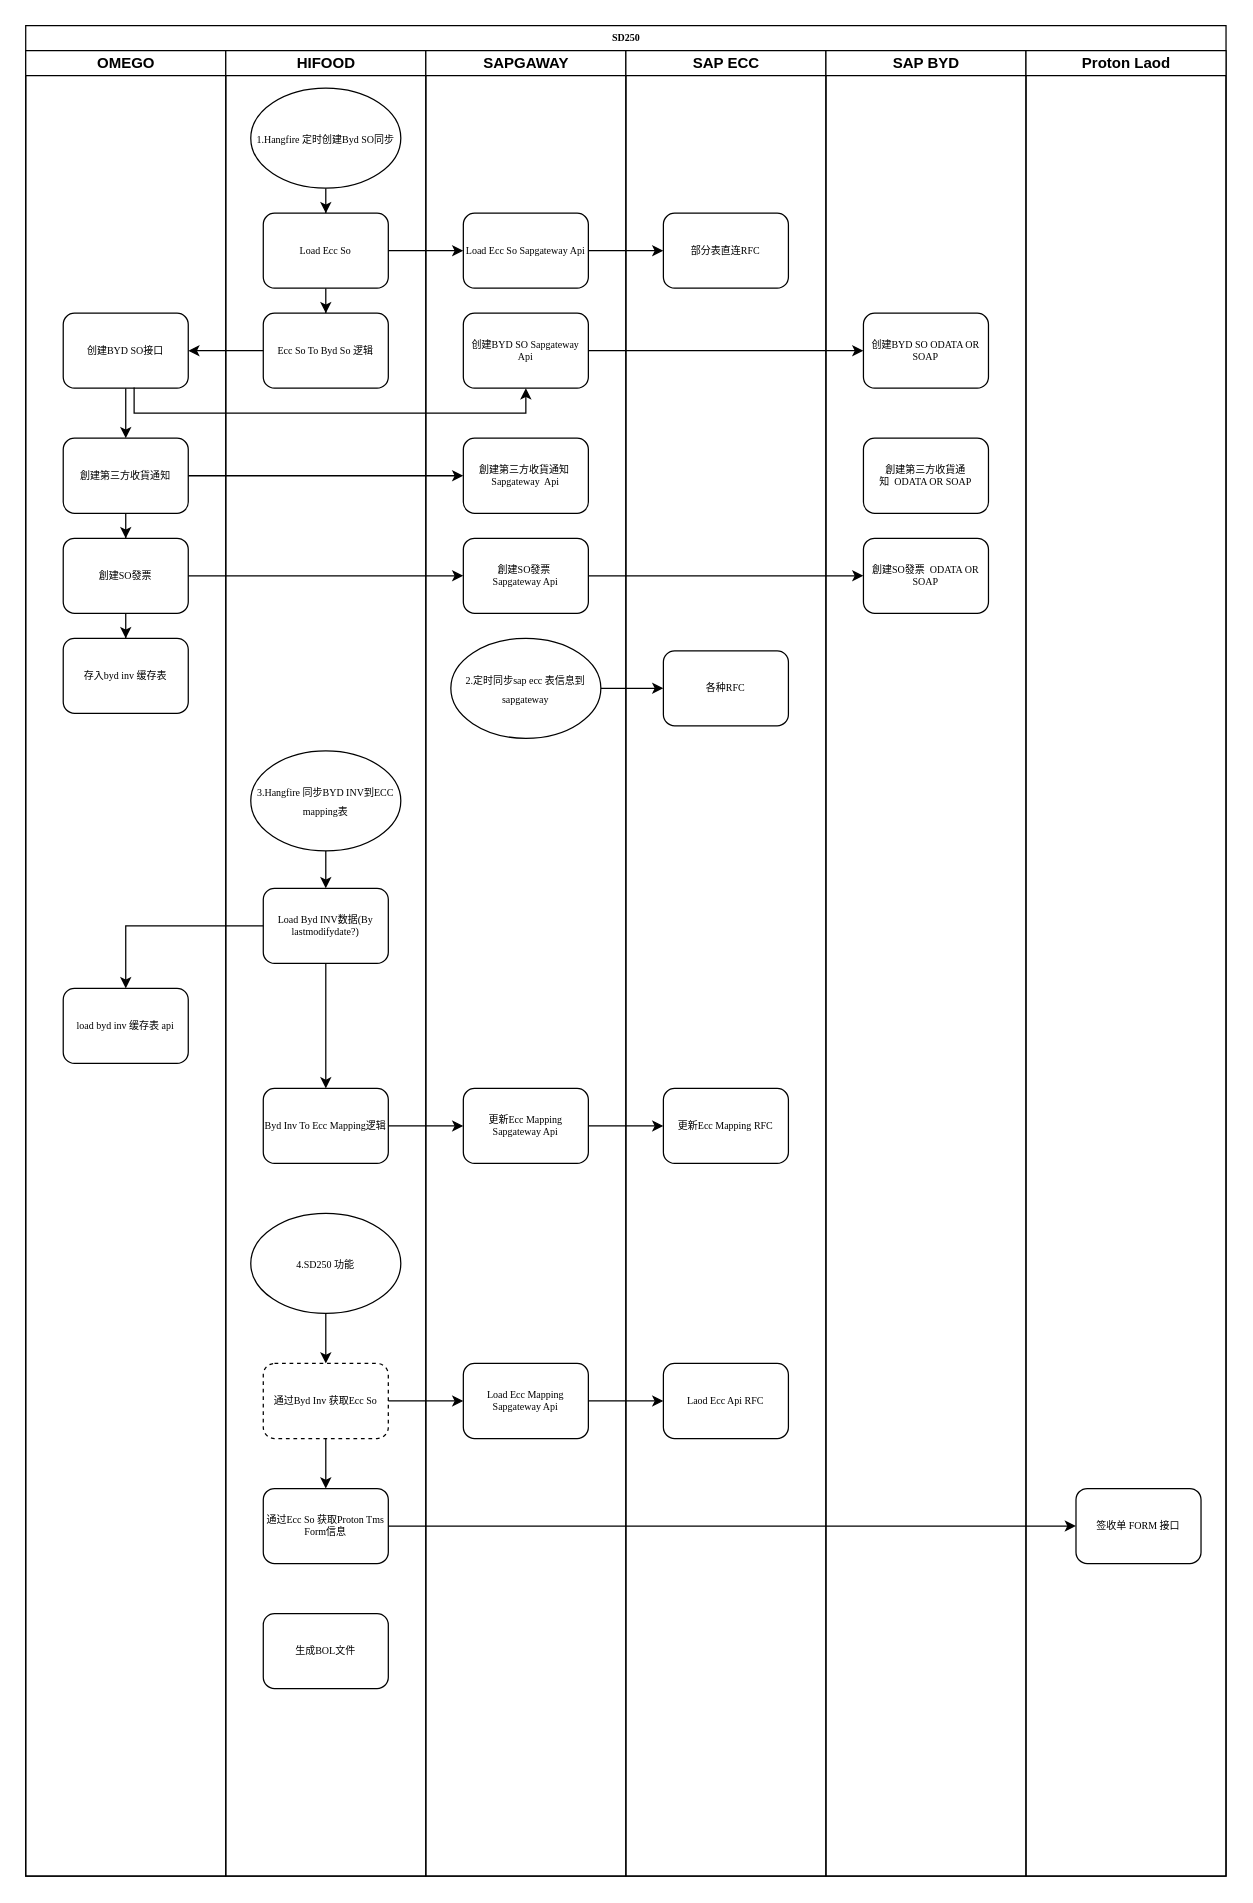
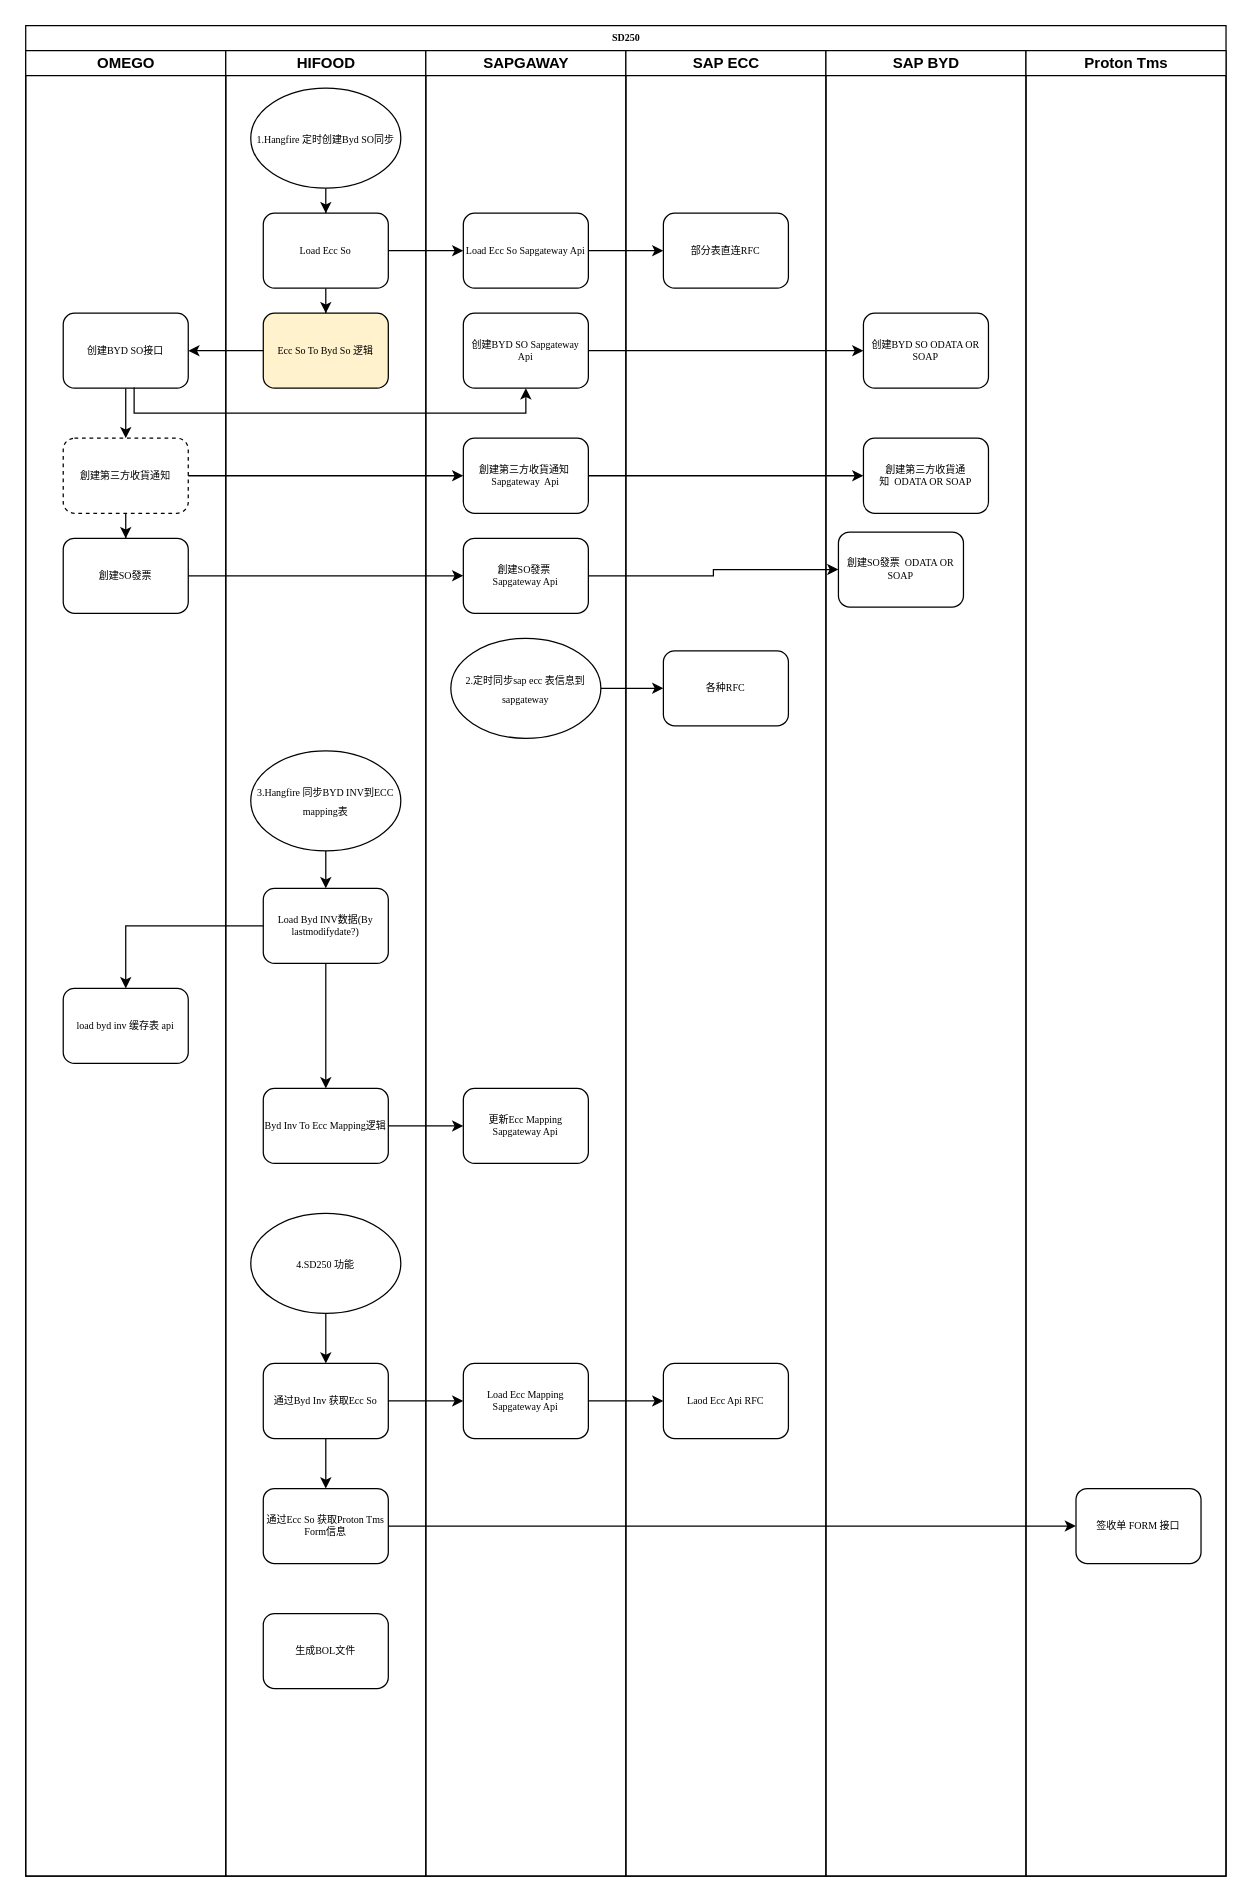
(1126, 63) -> (1126, 63)
(326, 351) -> (326, 351)
(126, 476) -> (126, 476)
none -> (721, 476)
(926, 576) -> (901, 569)
(126, 630) -> none
(126, 676) -> none
(621, 1126) -> none
(726, 1126) -> none
(326, 1401) -> (326, 1401)
